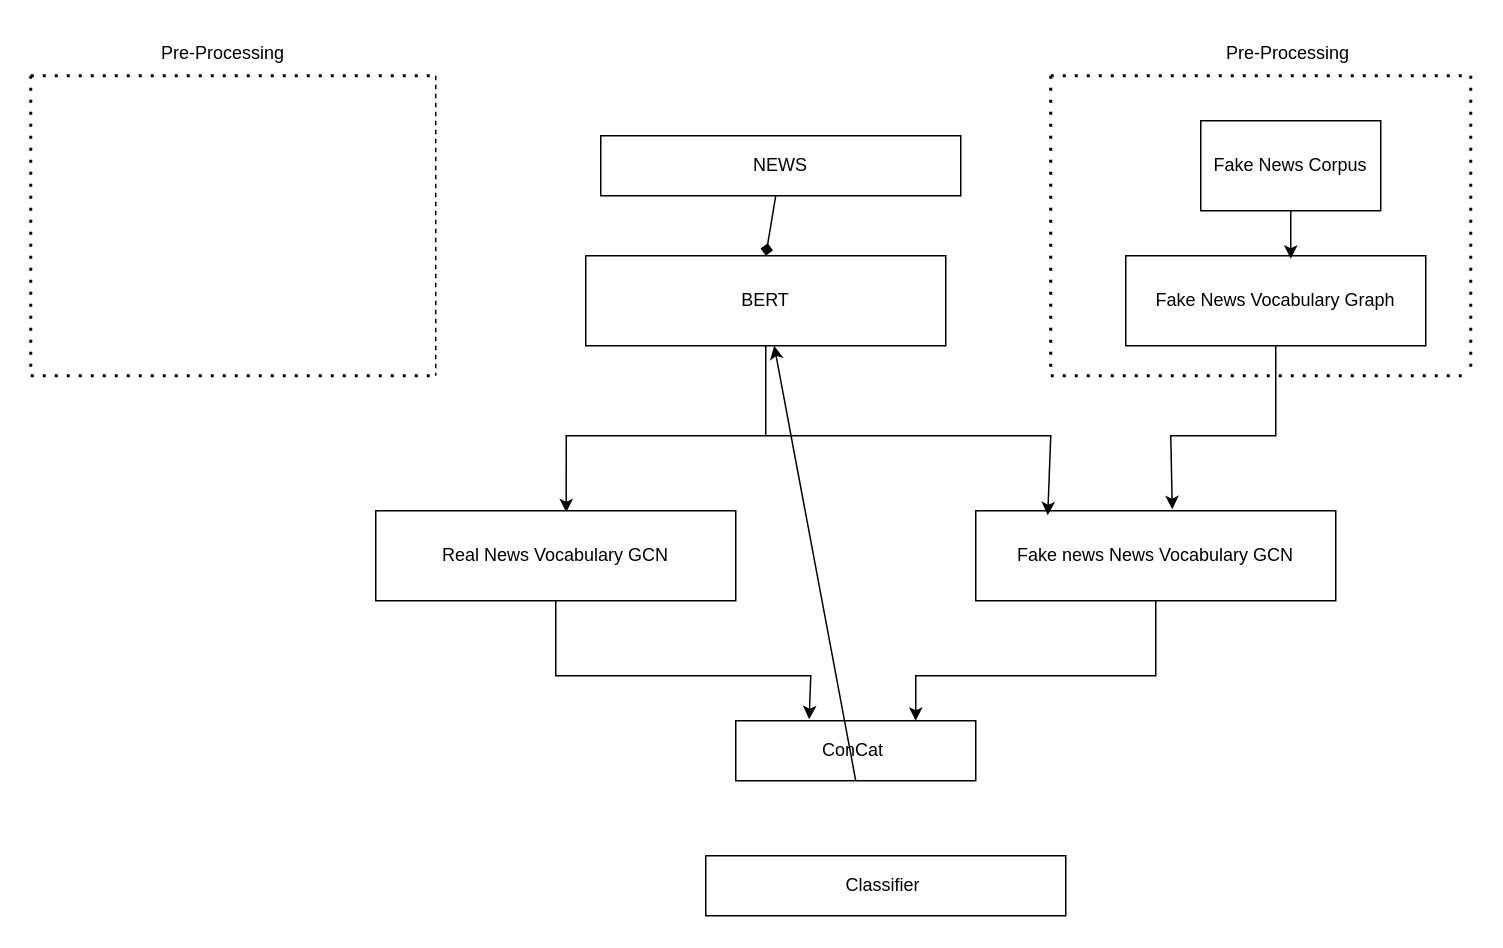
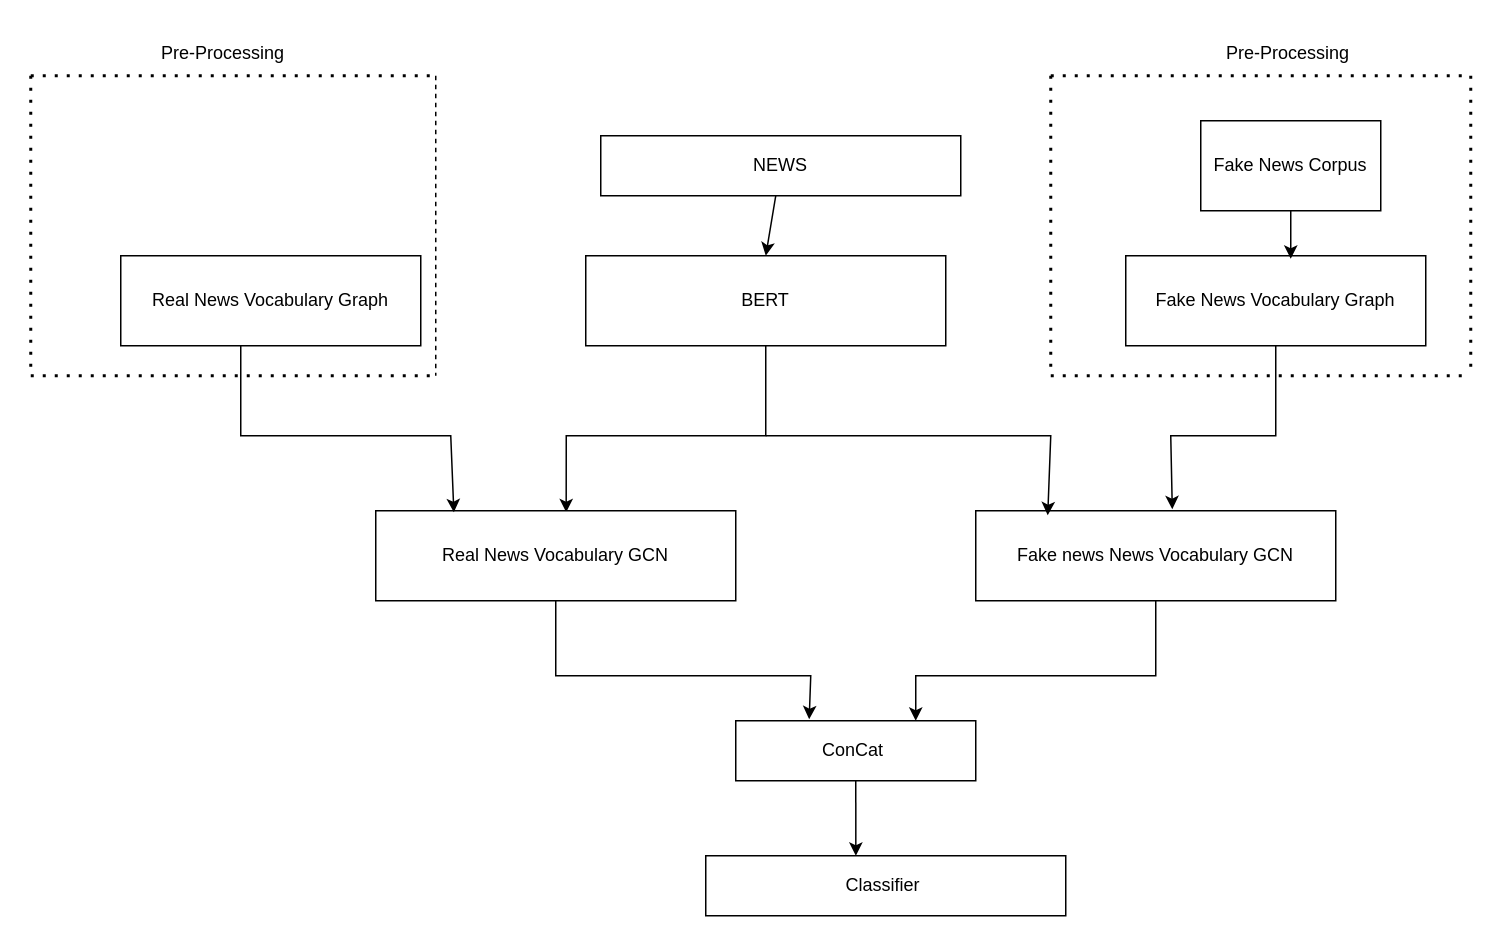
(768, 243) -> (768, 244)
none -> (271, 301)
none -> (334, 436)
(816, 568) -> (856, 813)
